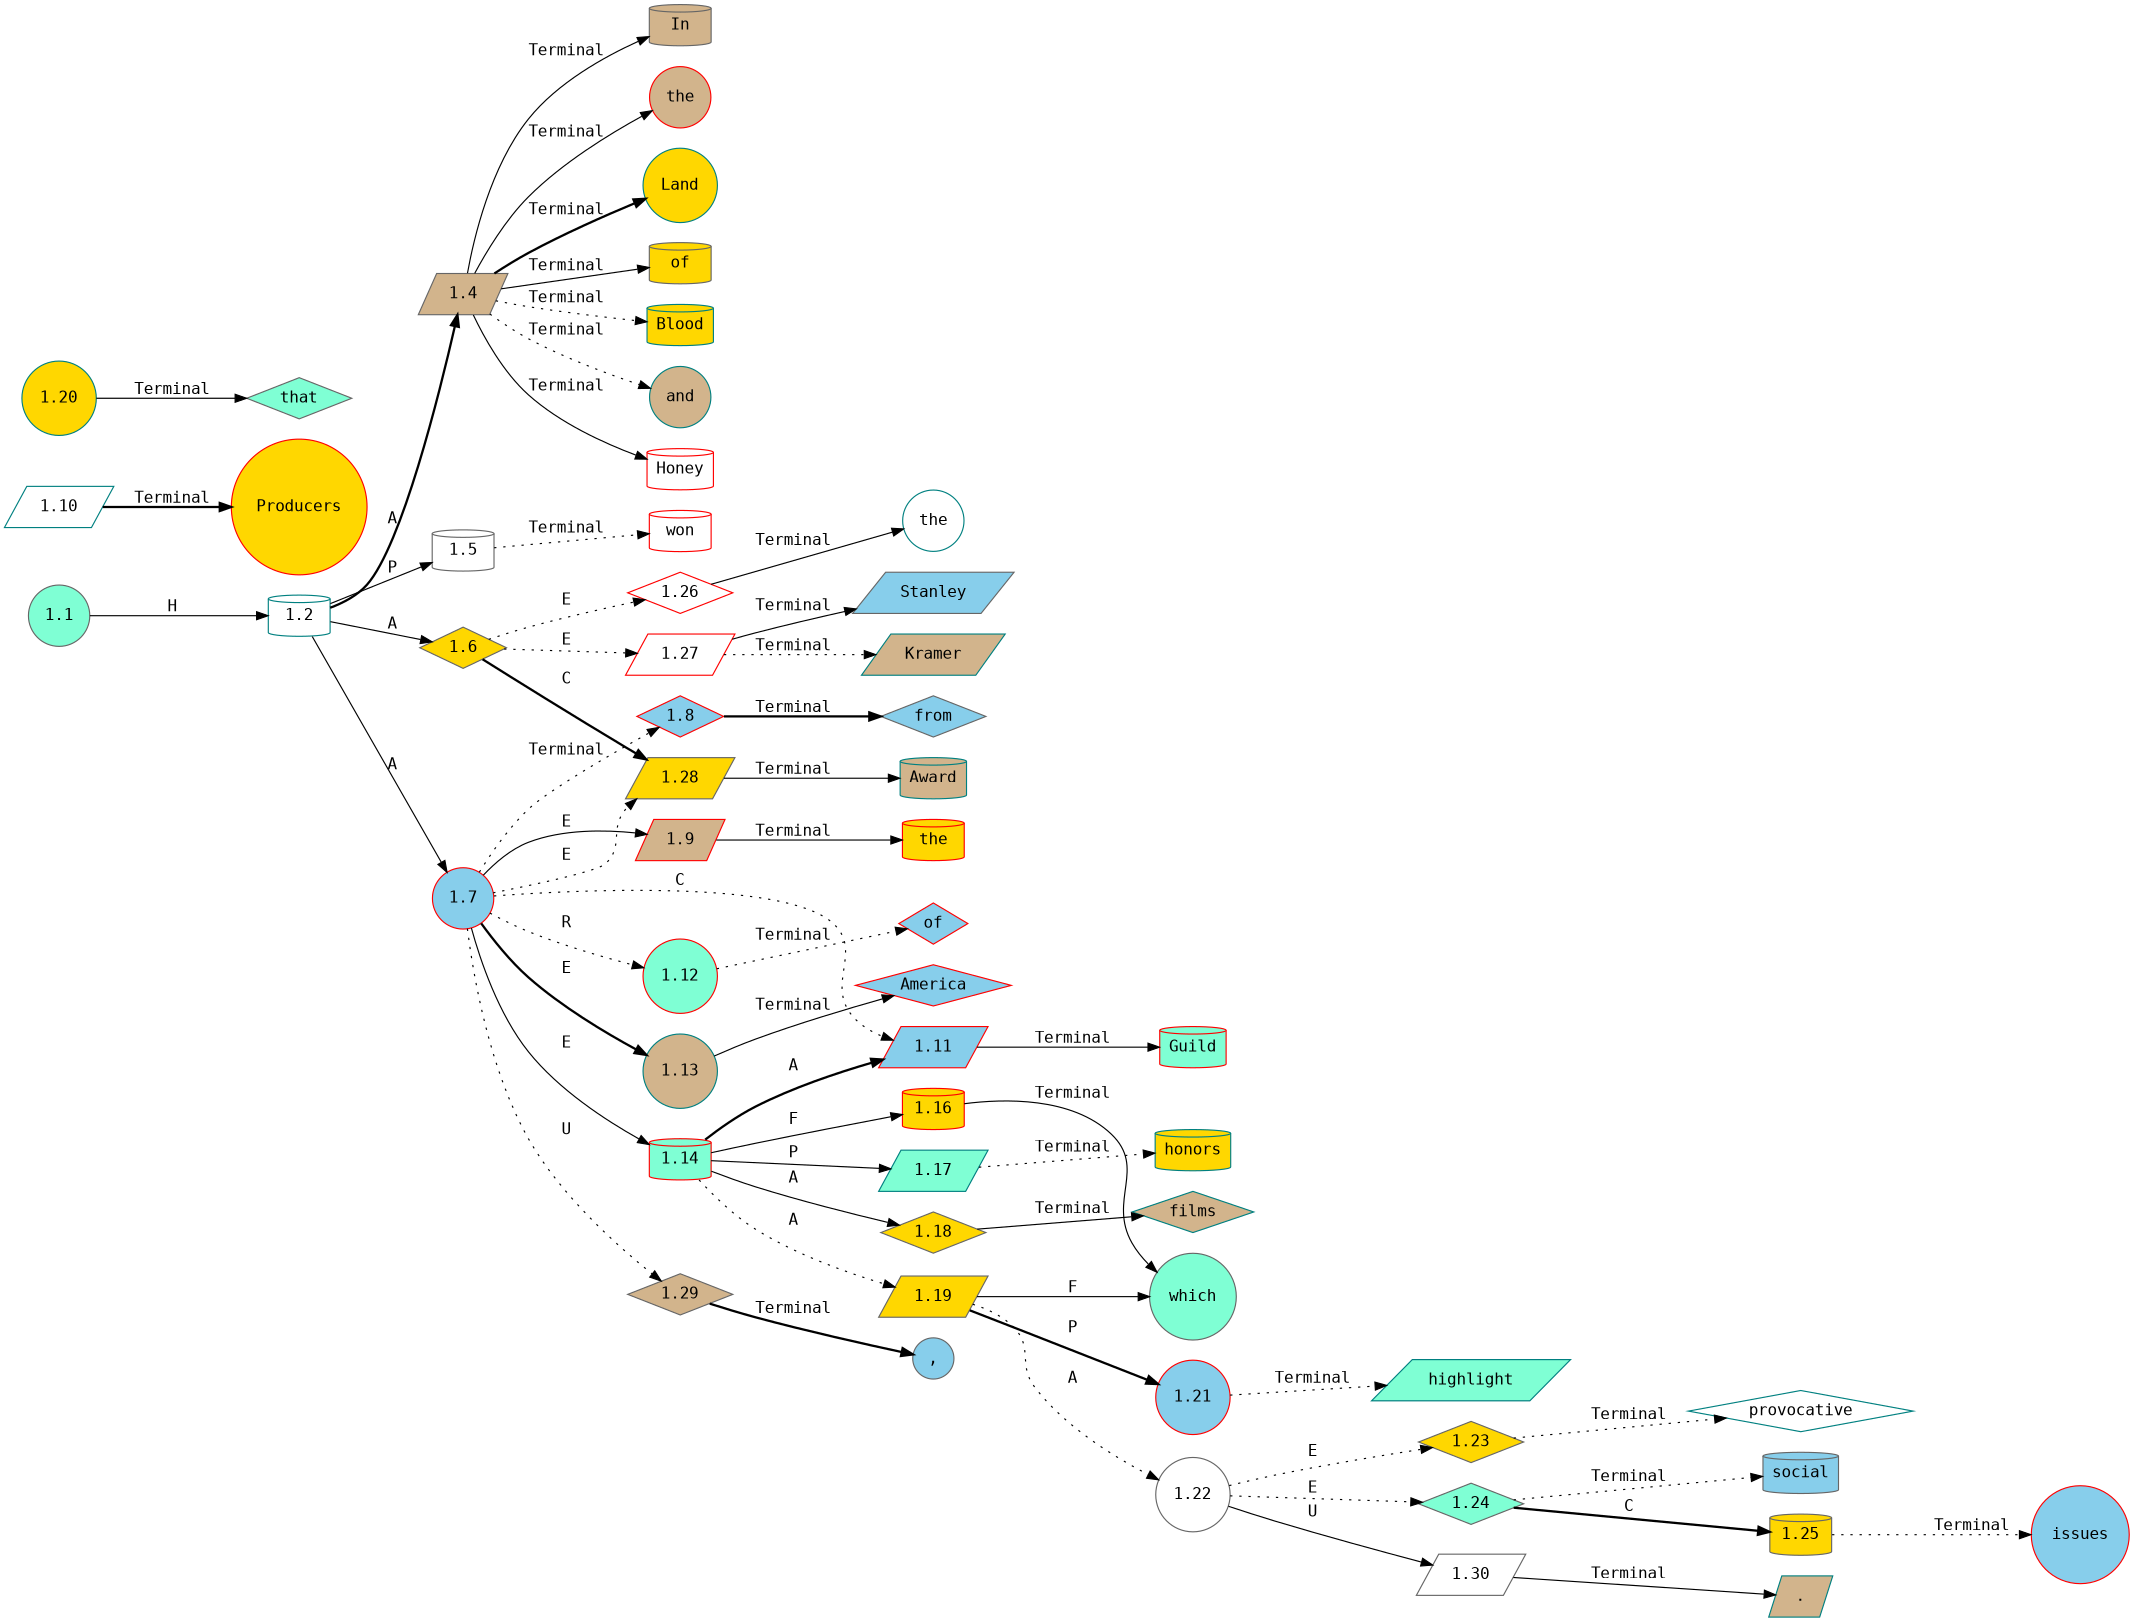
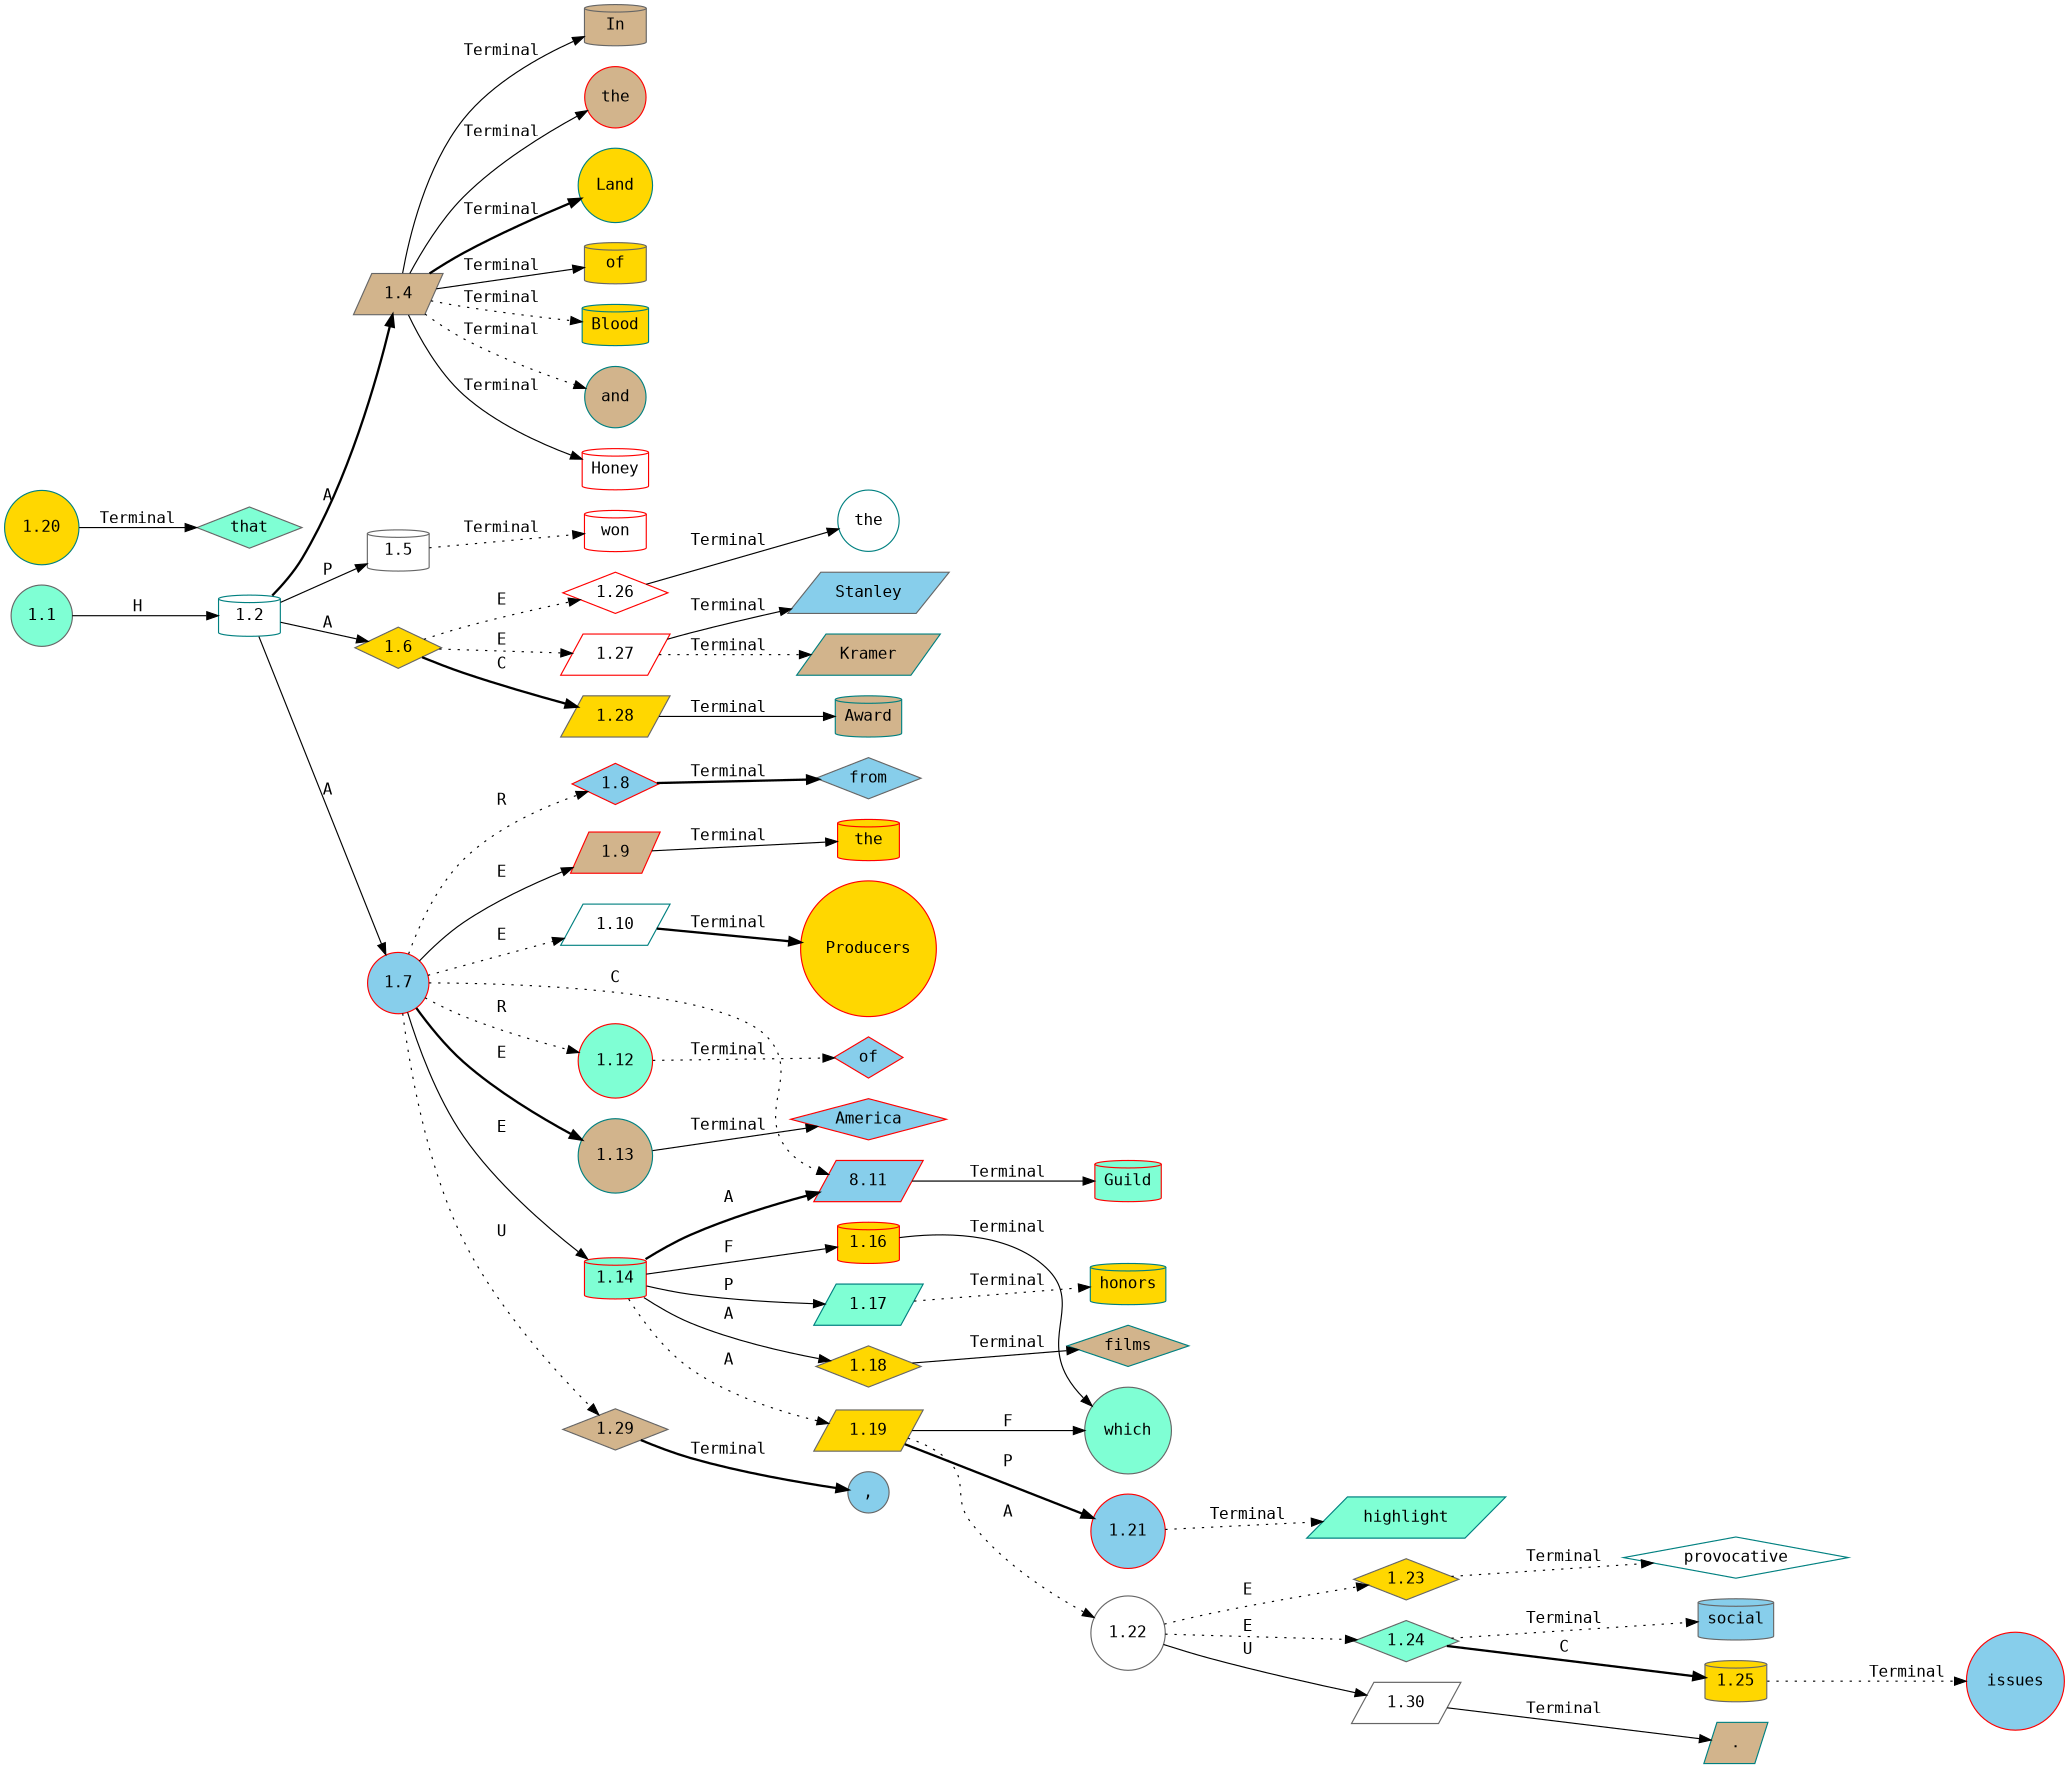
(567, 750) -> (502, 801)
(581, 873) -> (490, 958)
(933, 1047) -> (868, 1181)
